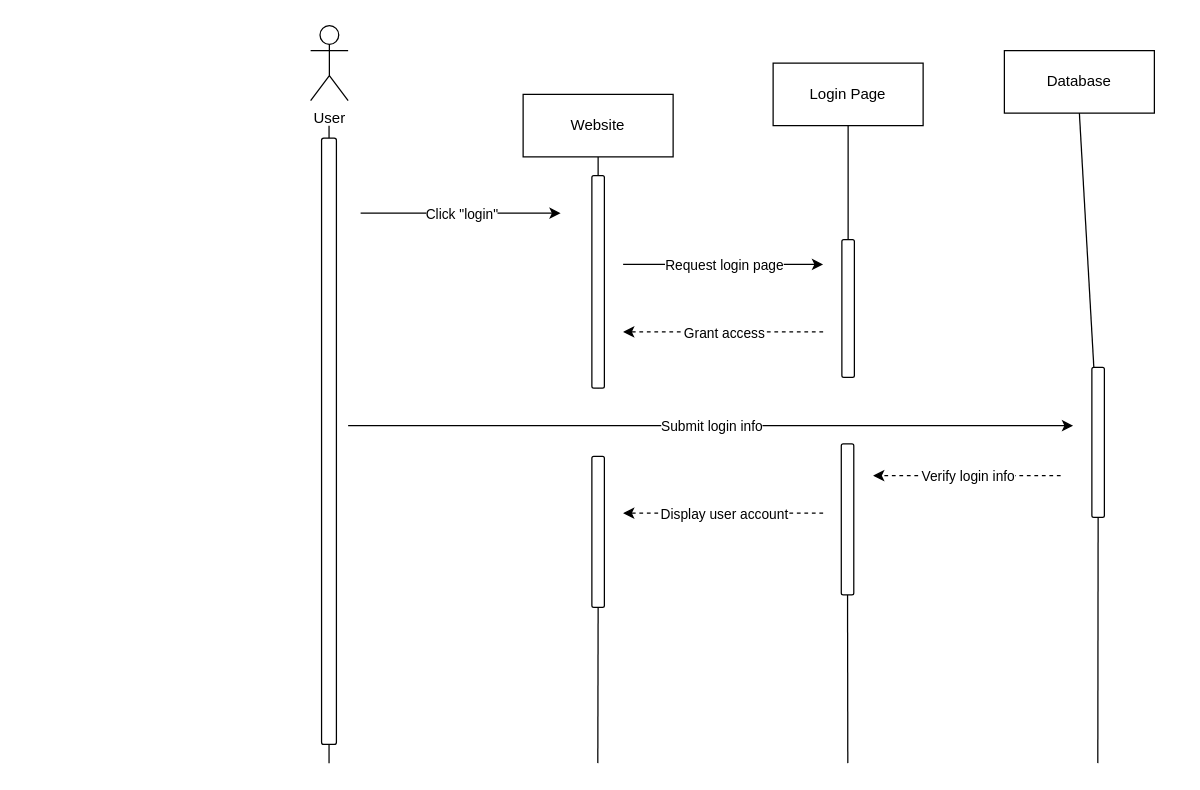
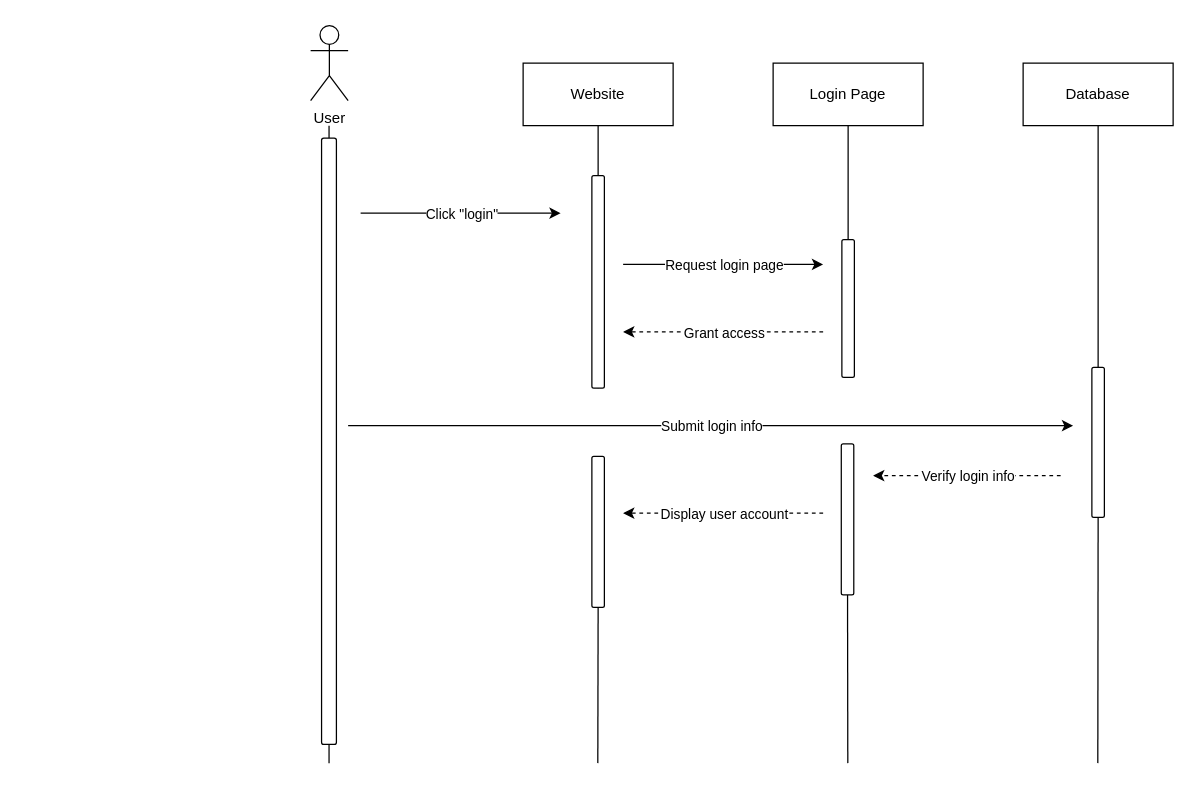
(1079, 82) -> (1098, 94)
(598, 126) -> (598, 94)
